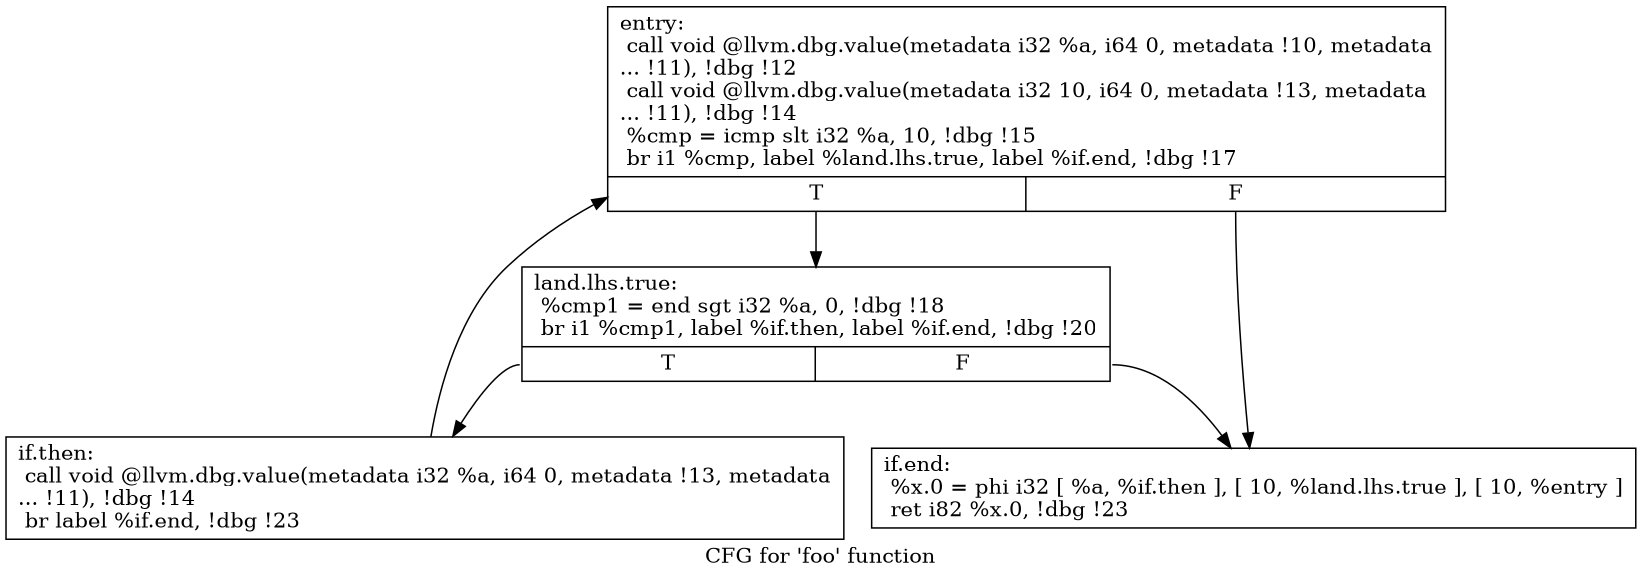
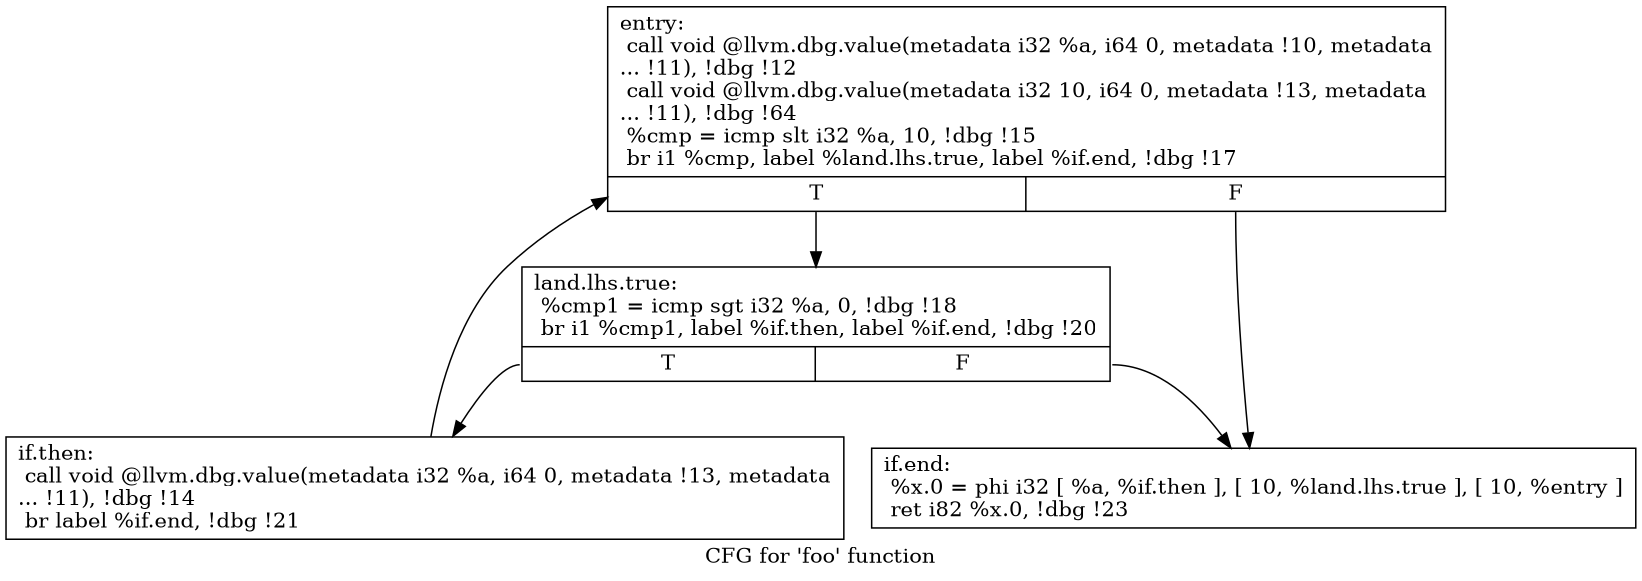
(708, 114) -> (708, 114)
(740, 306) -> (746, 306)
(159, 521) -> (159, 521)
